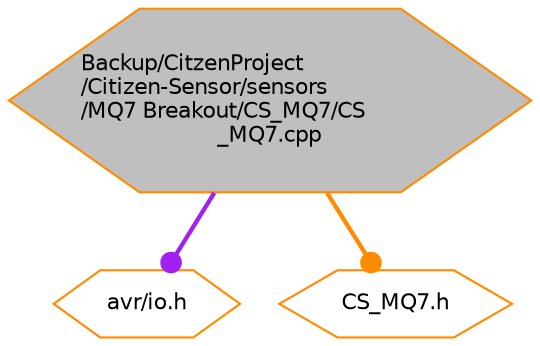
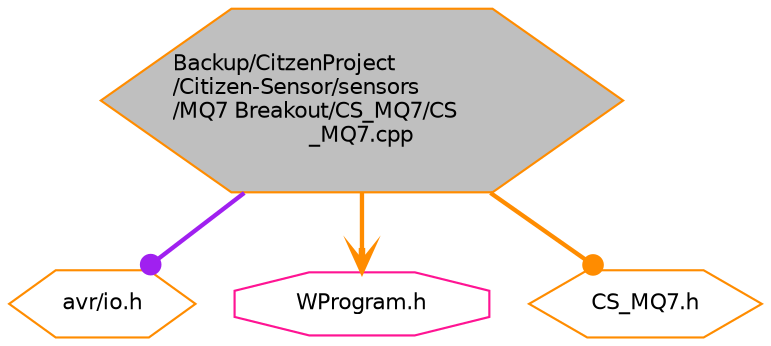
none -> (362, 304)
